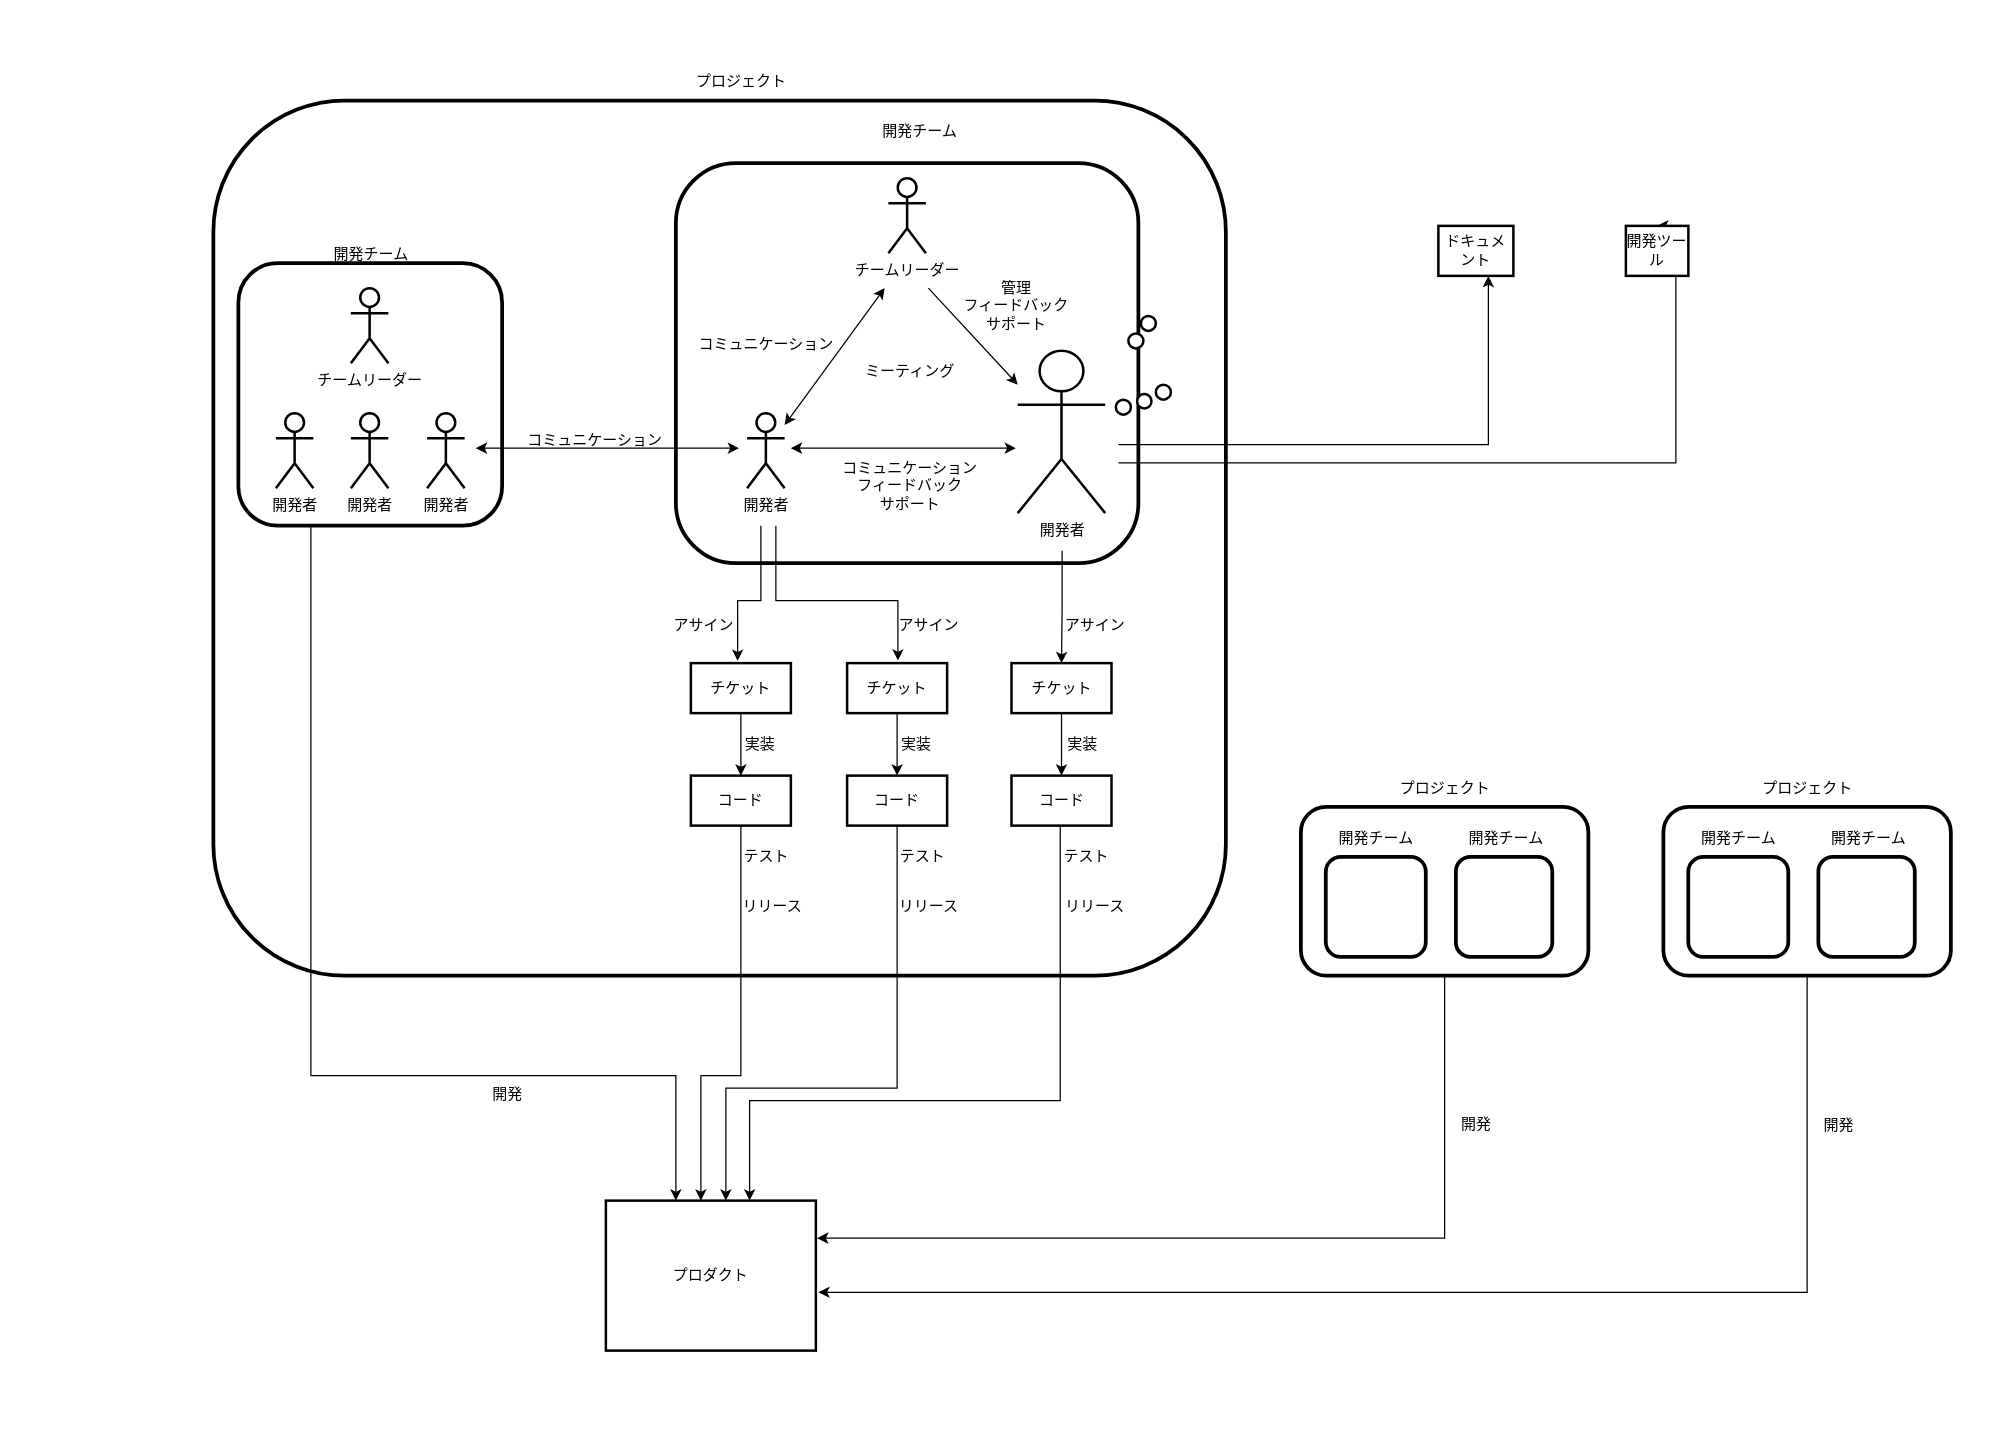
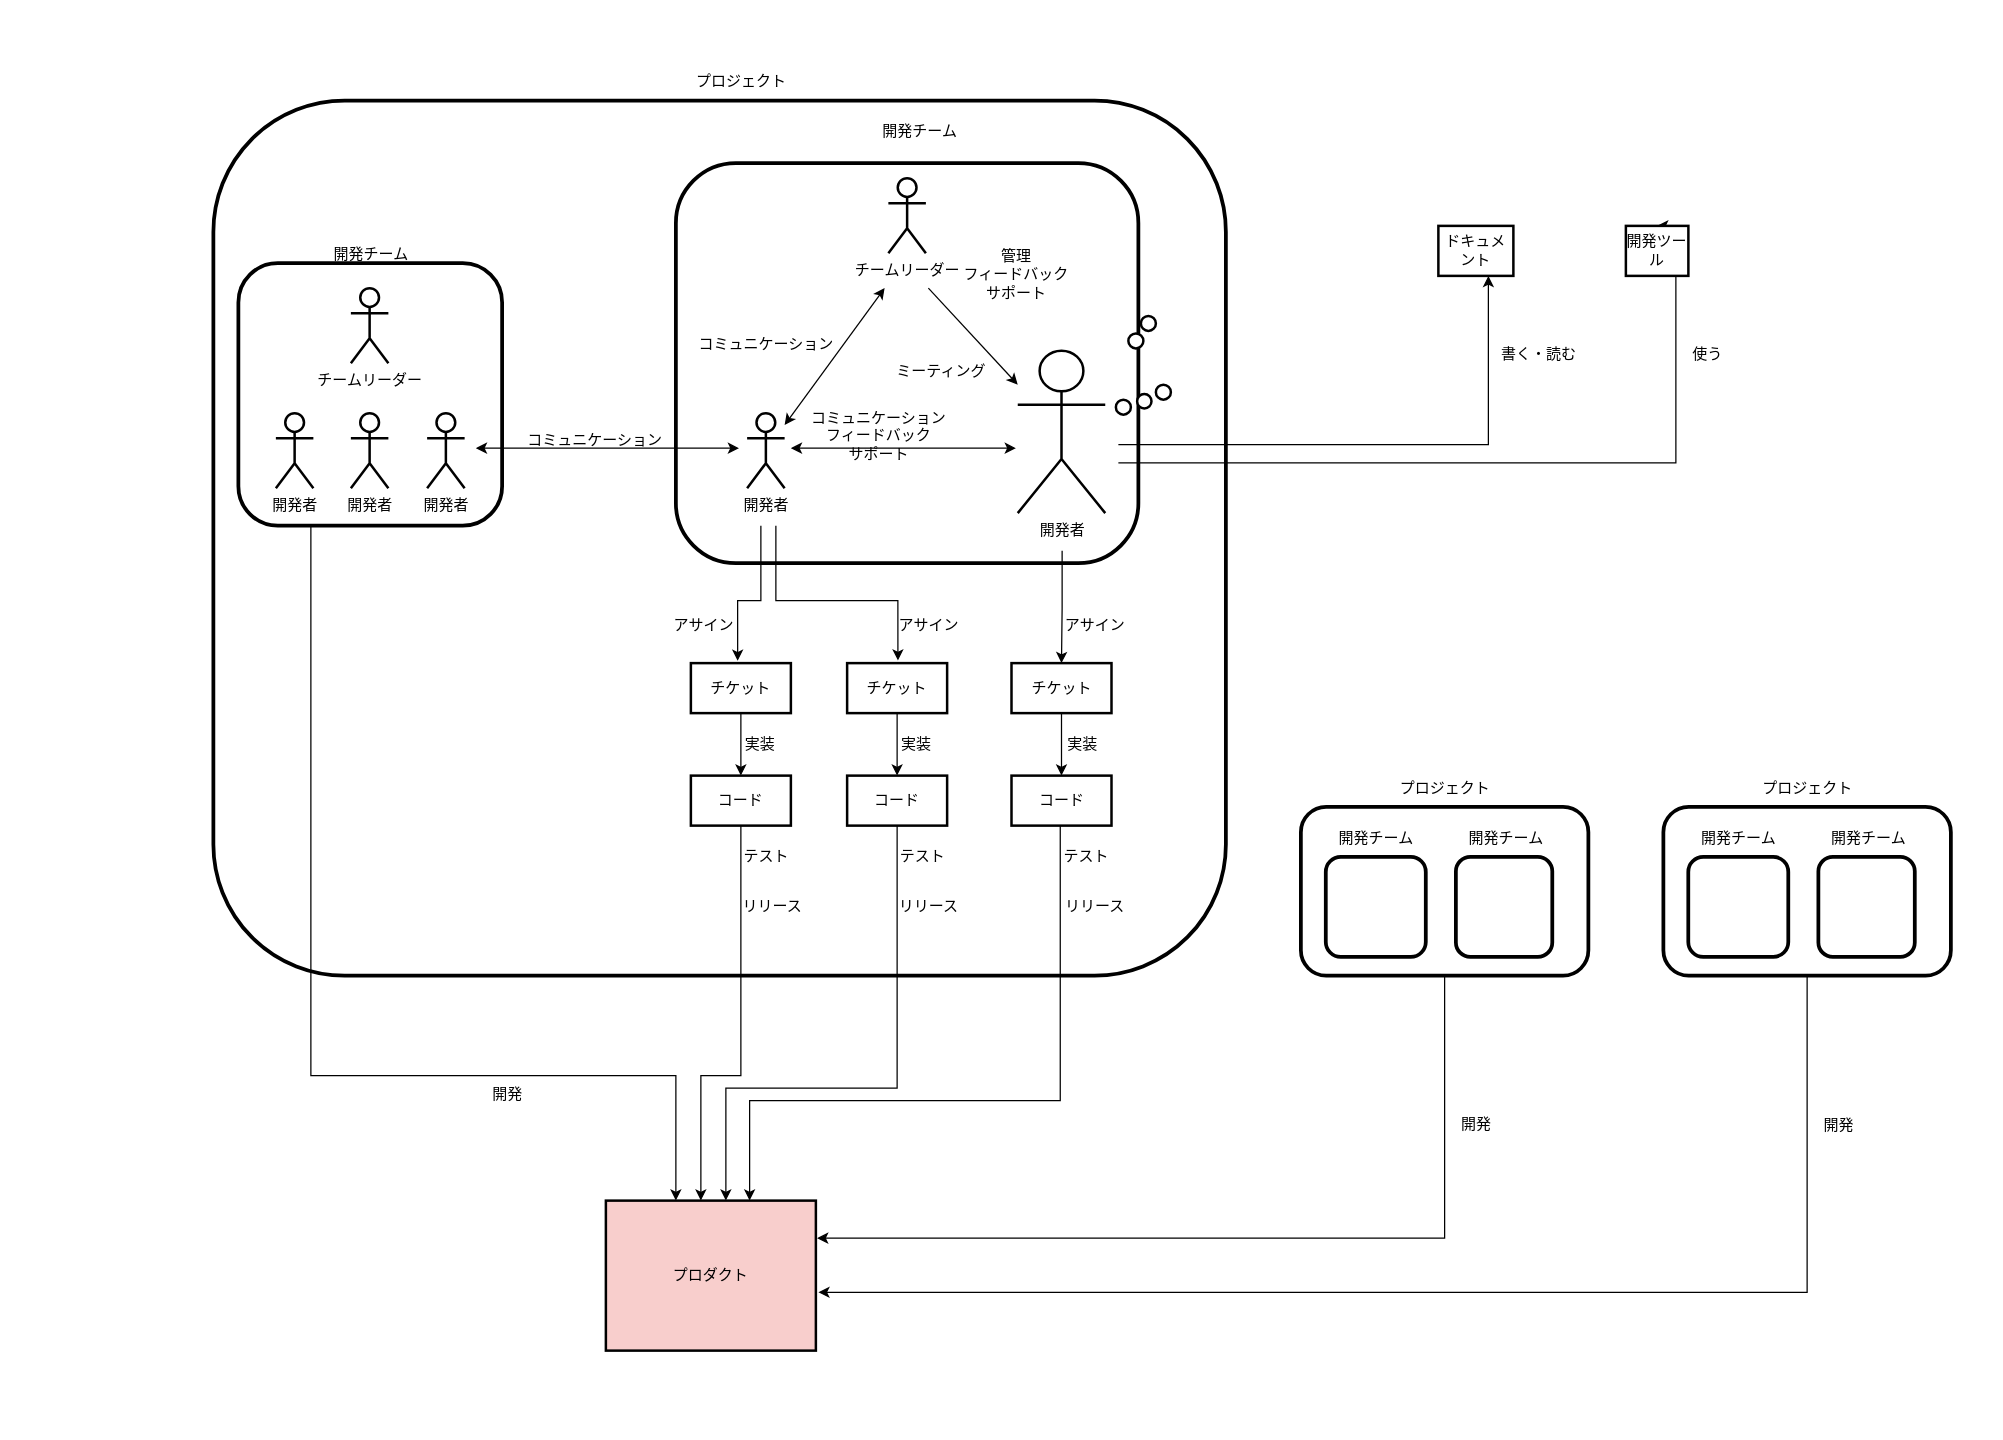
(1016, 306) -> (1016, 274)
none -> (1538, 355)
none -> (1707, 355)
(909, 372) -> (941, 372)
(909, 486) -> (878, 436)
(711, 1276) -> (711, 1276)
